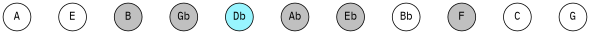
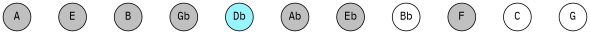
(17, 17) -> (17, 17)
(73, 17) -> (73, 17)
